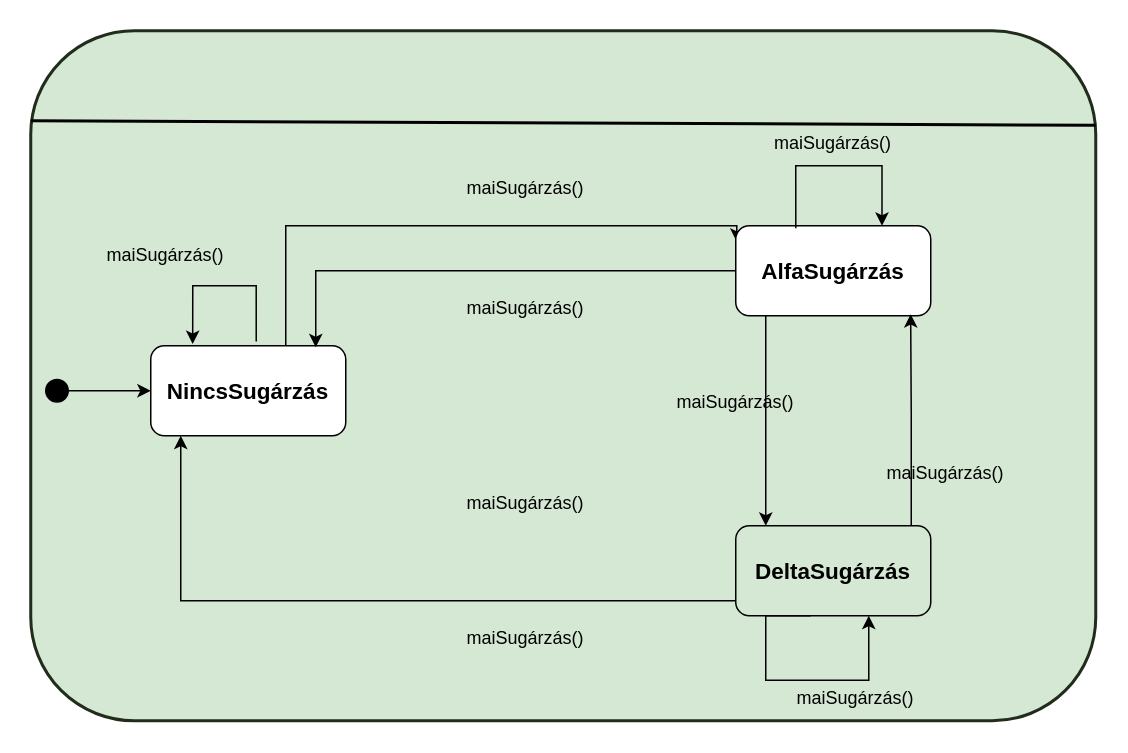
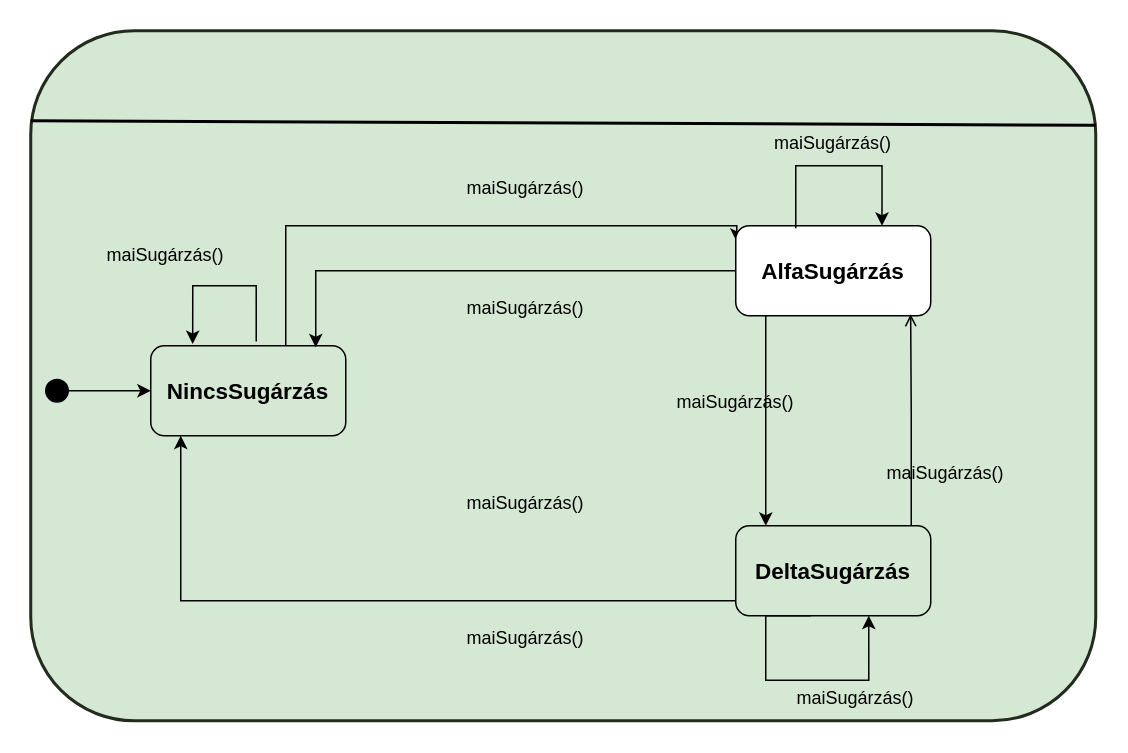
(911, 326) -> (911, 323)
(248, 391) -> (248, 391)
